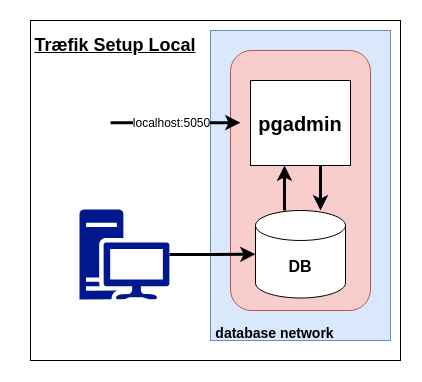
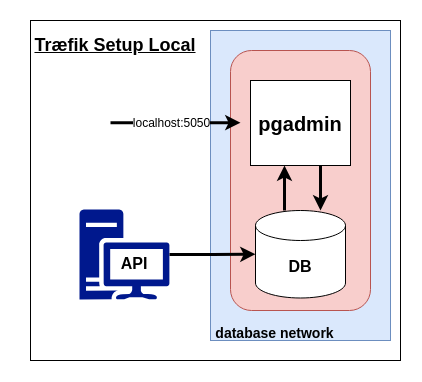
none -> (135, 264)
